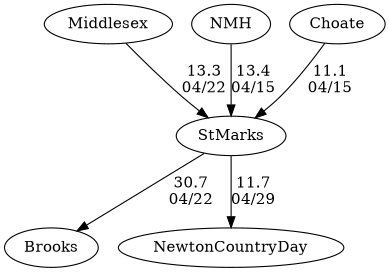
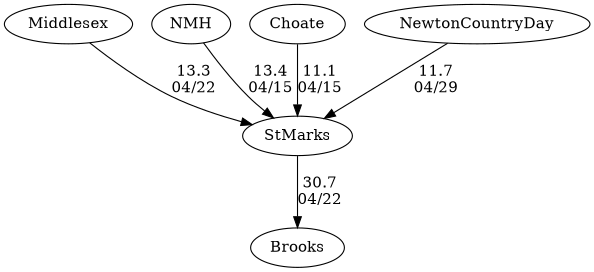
(231, 186) -> (391, 78)
